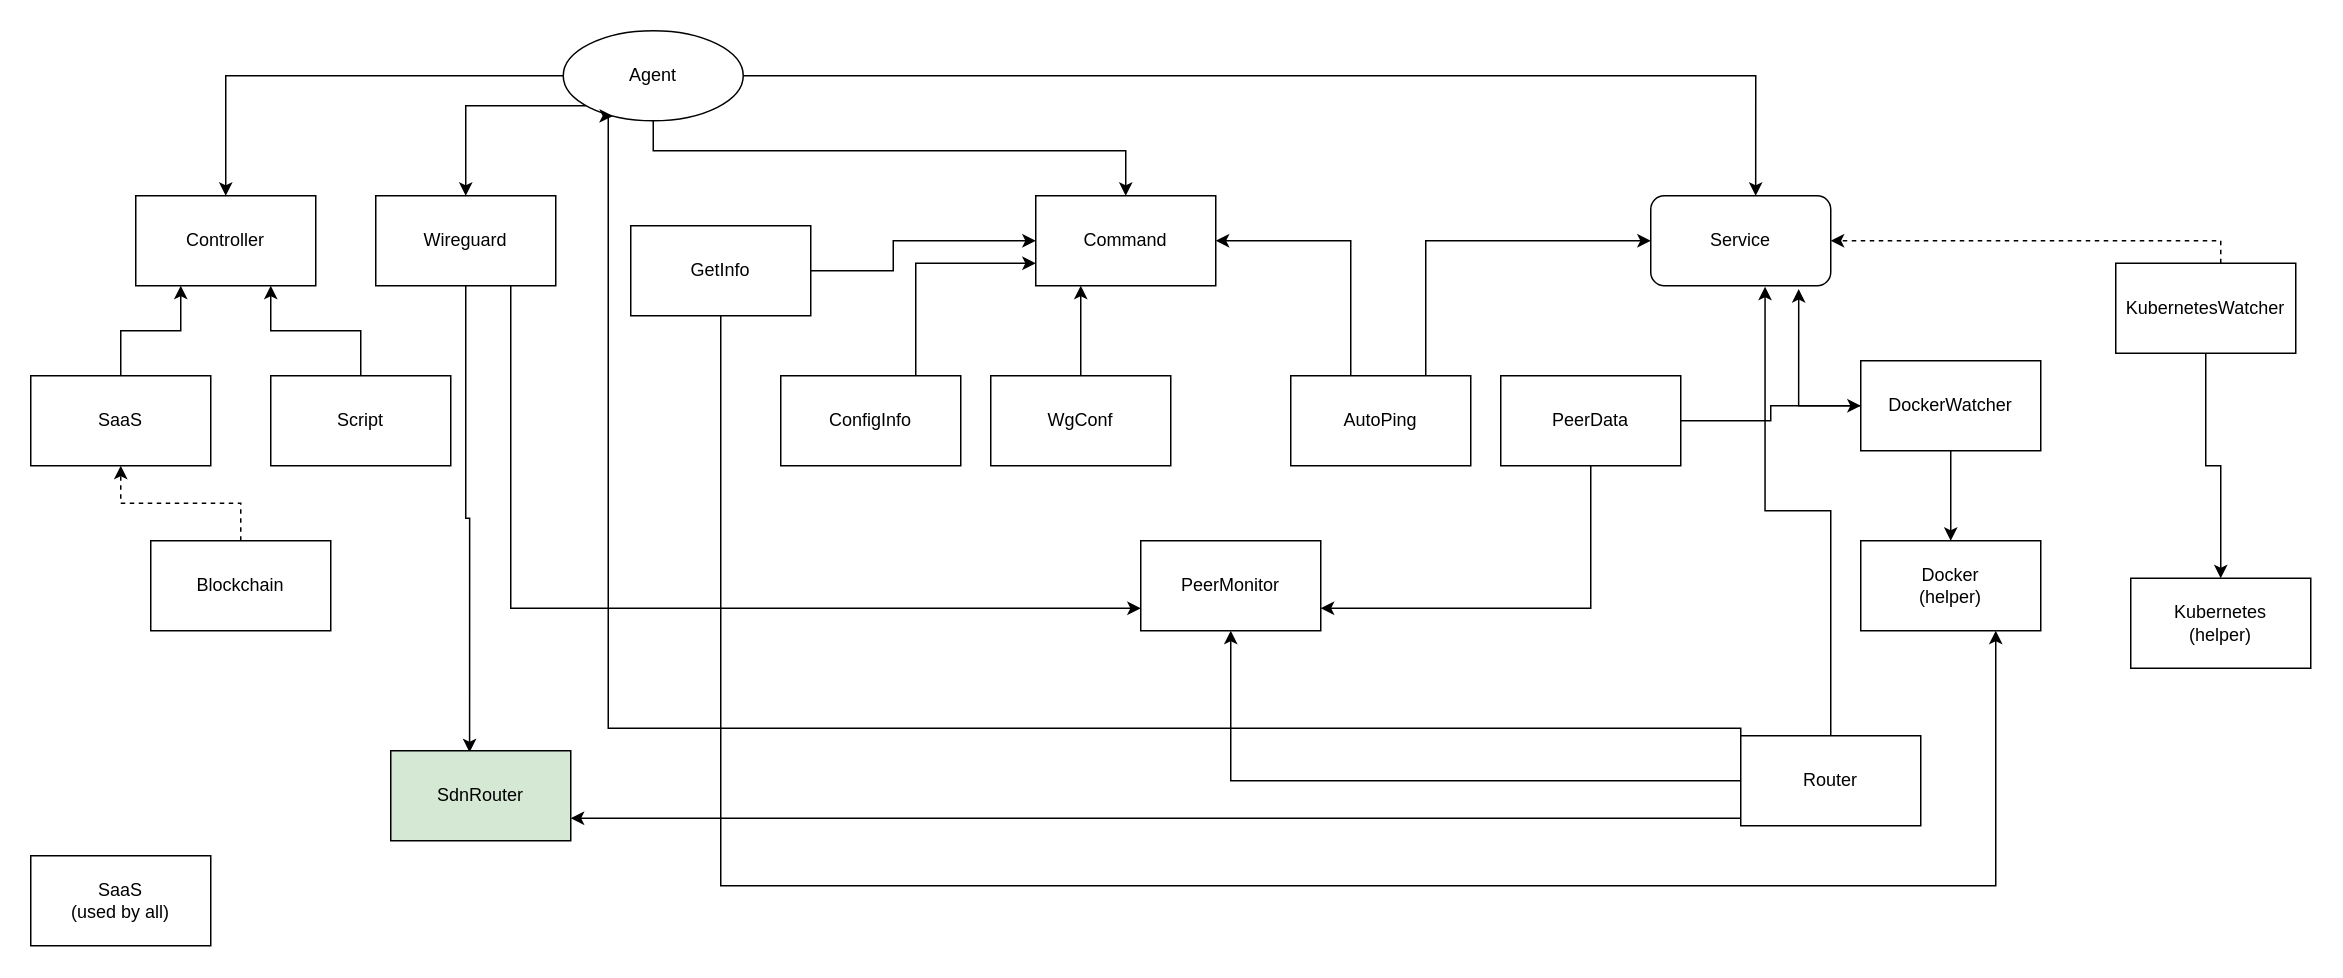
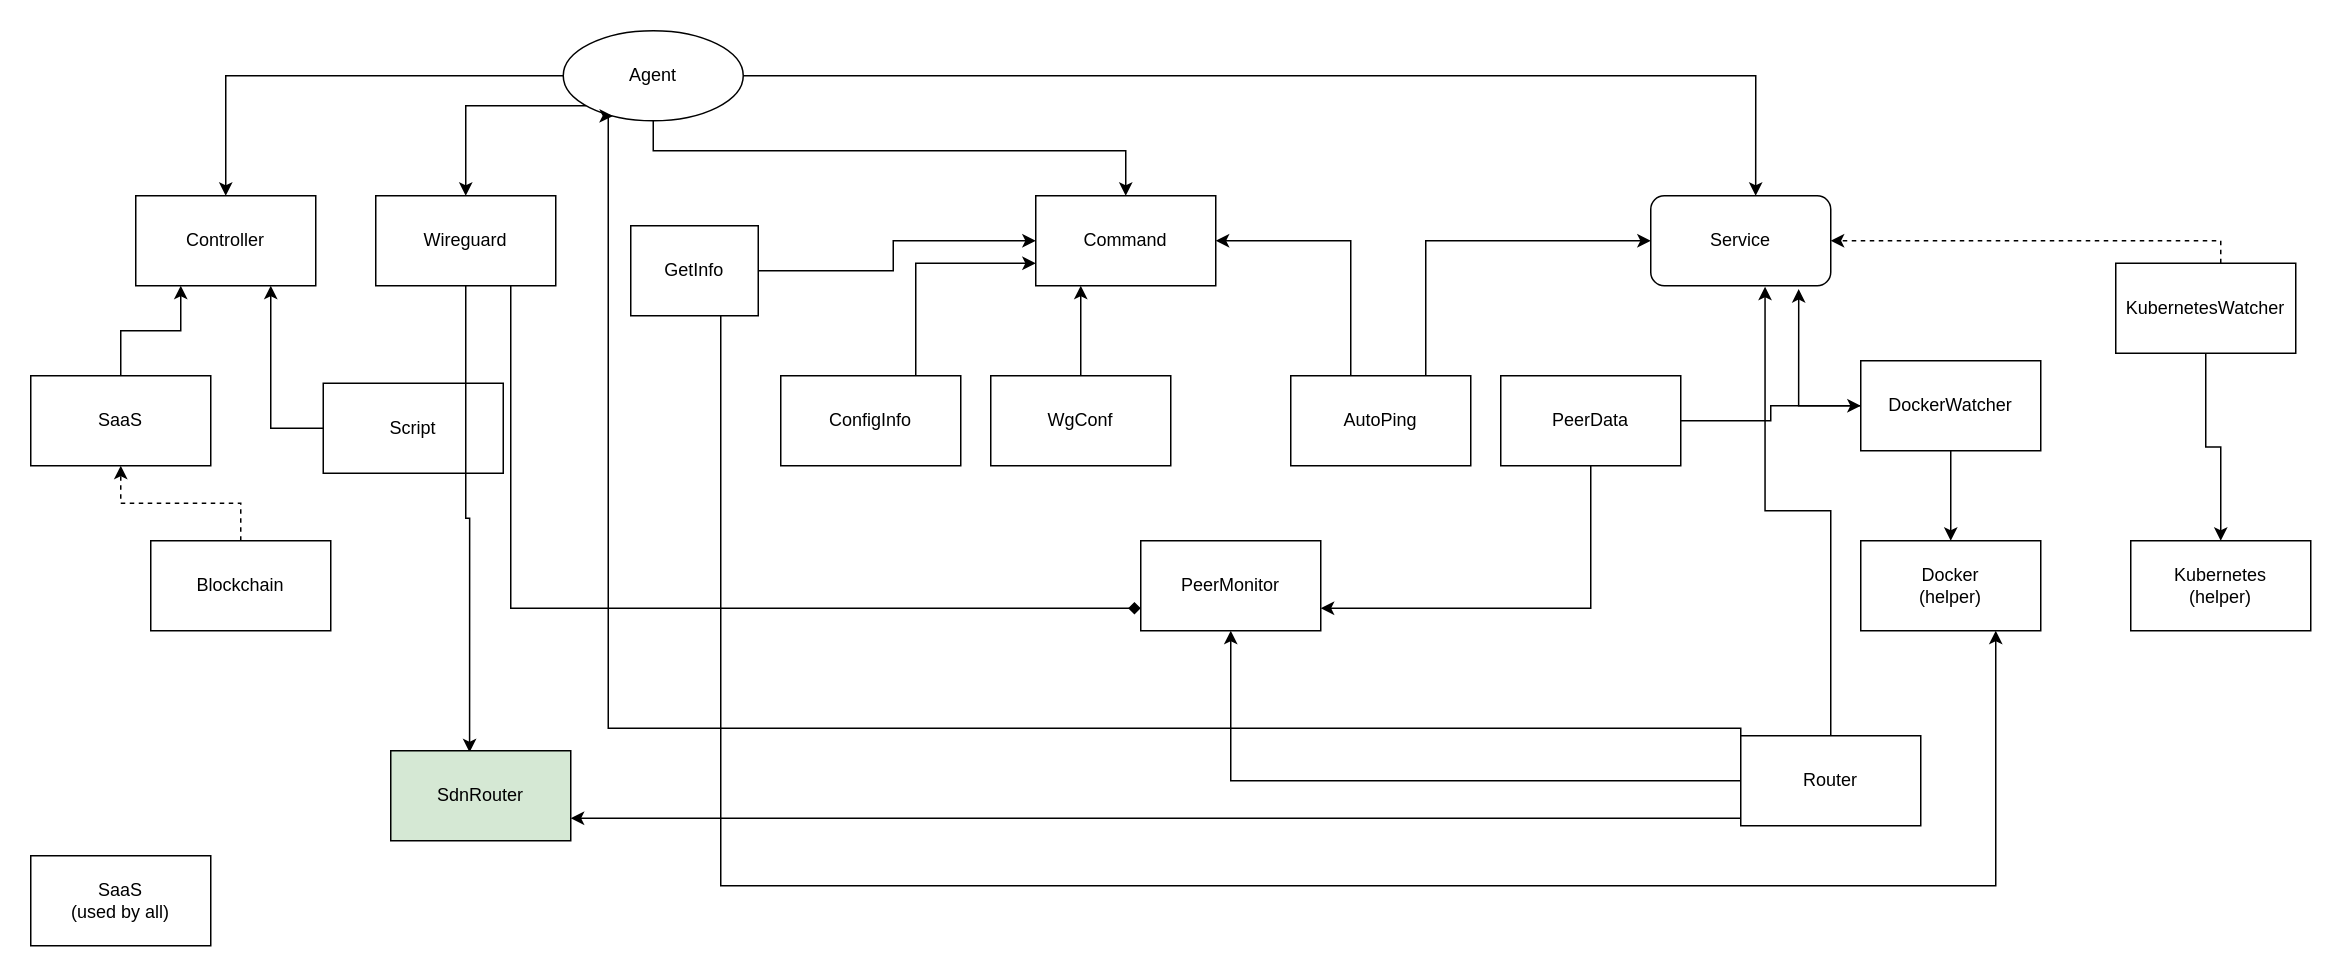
(721, 271) -> (695, 271)
(361, 421) -> (413, 428)
(1129, 608) -> (1128, 608)
(2221, 623) -> (2221, 586)
